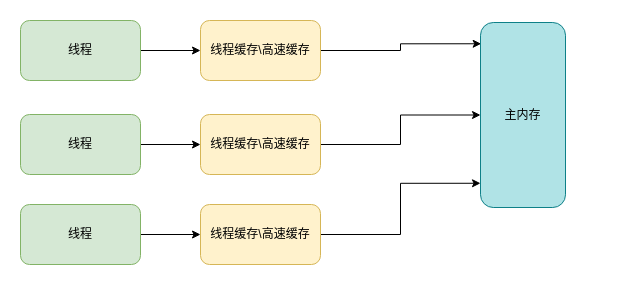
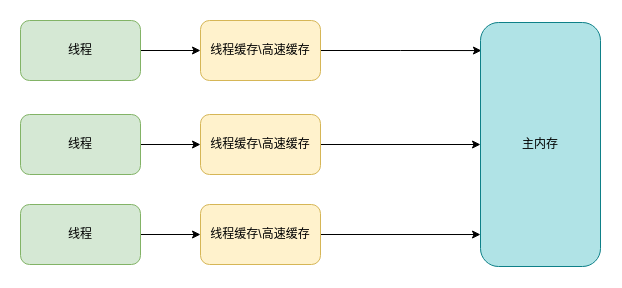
(523, 115) -> (541, 145)
